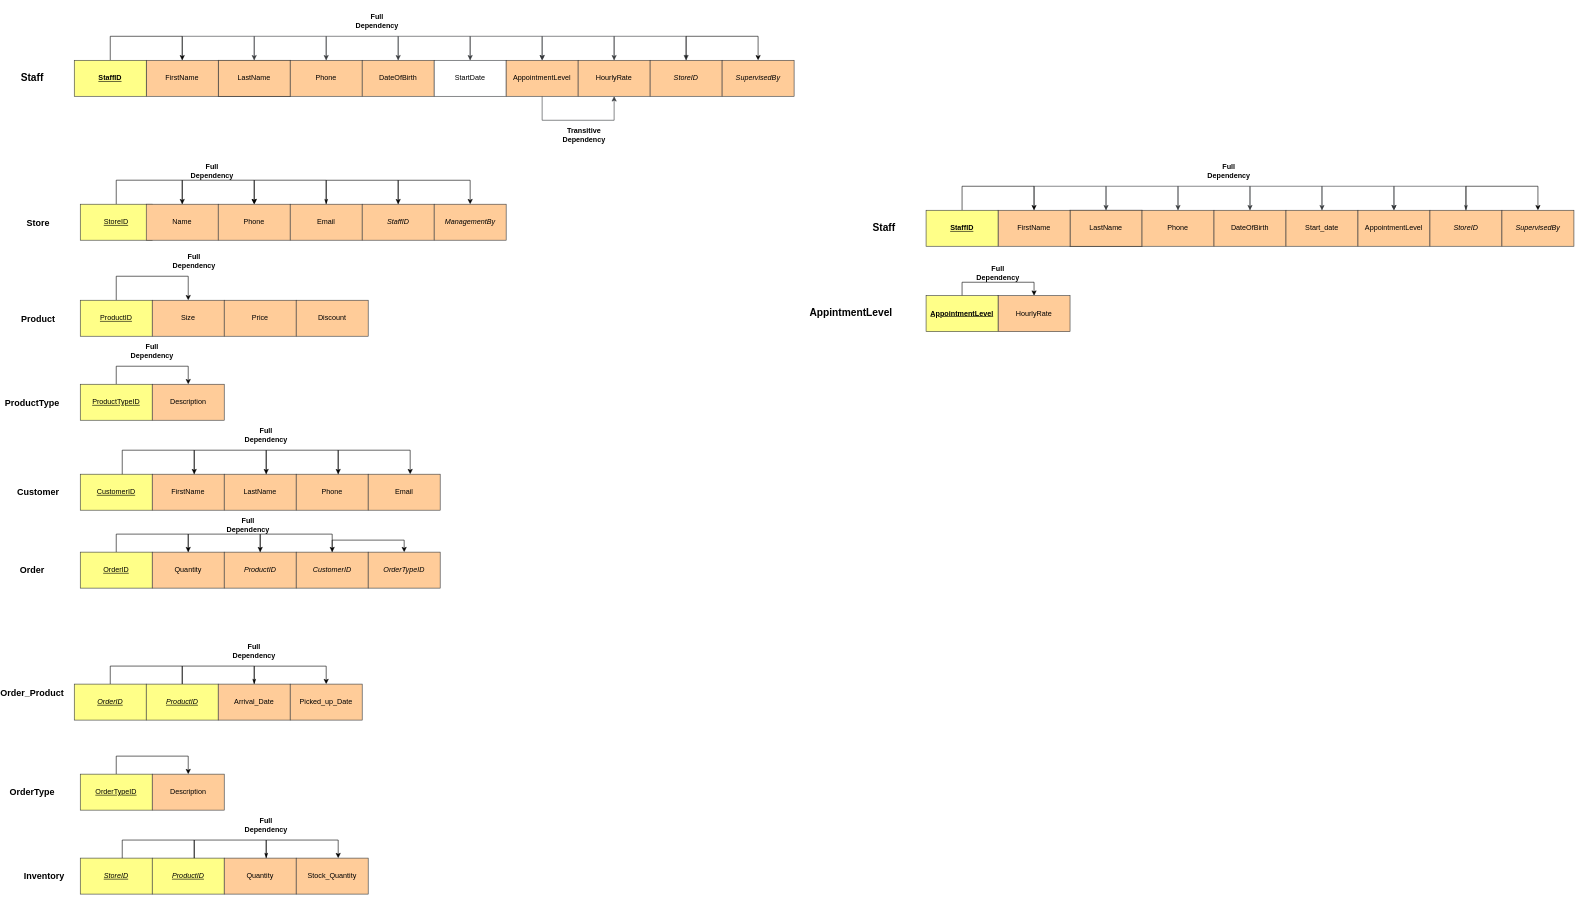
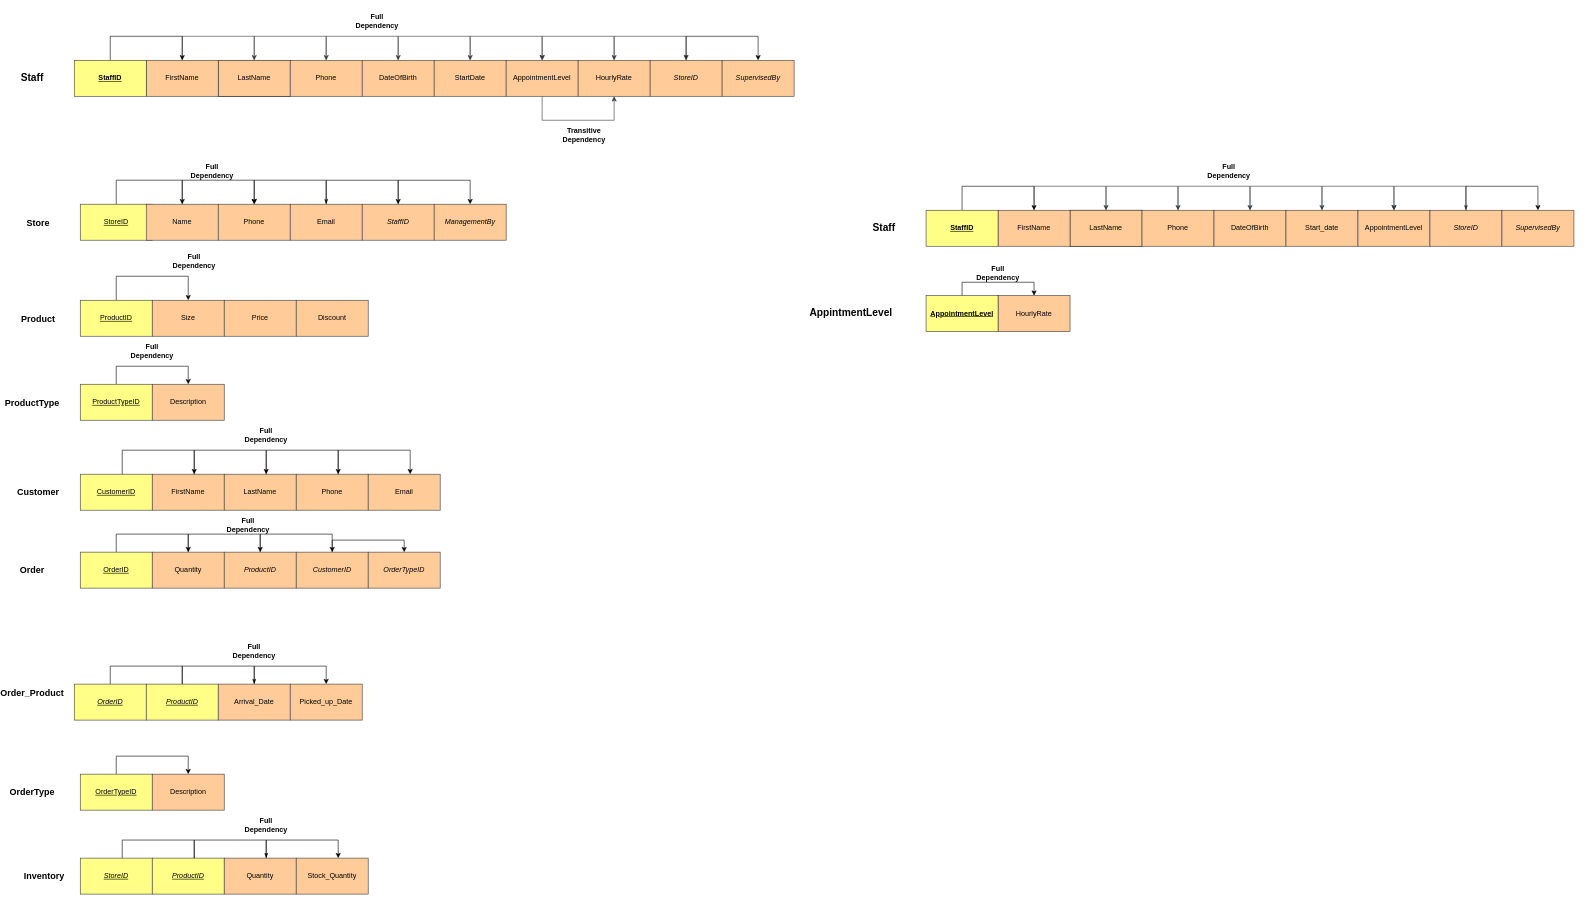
(470, 78) -> (470, 78)
